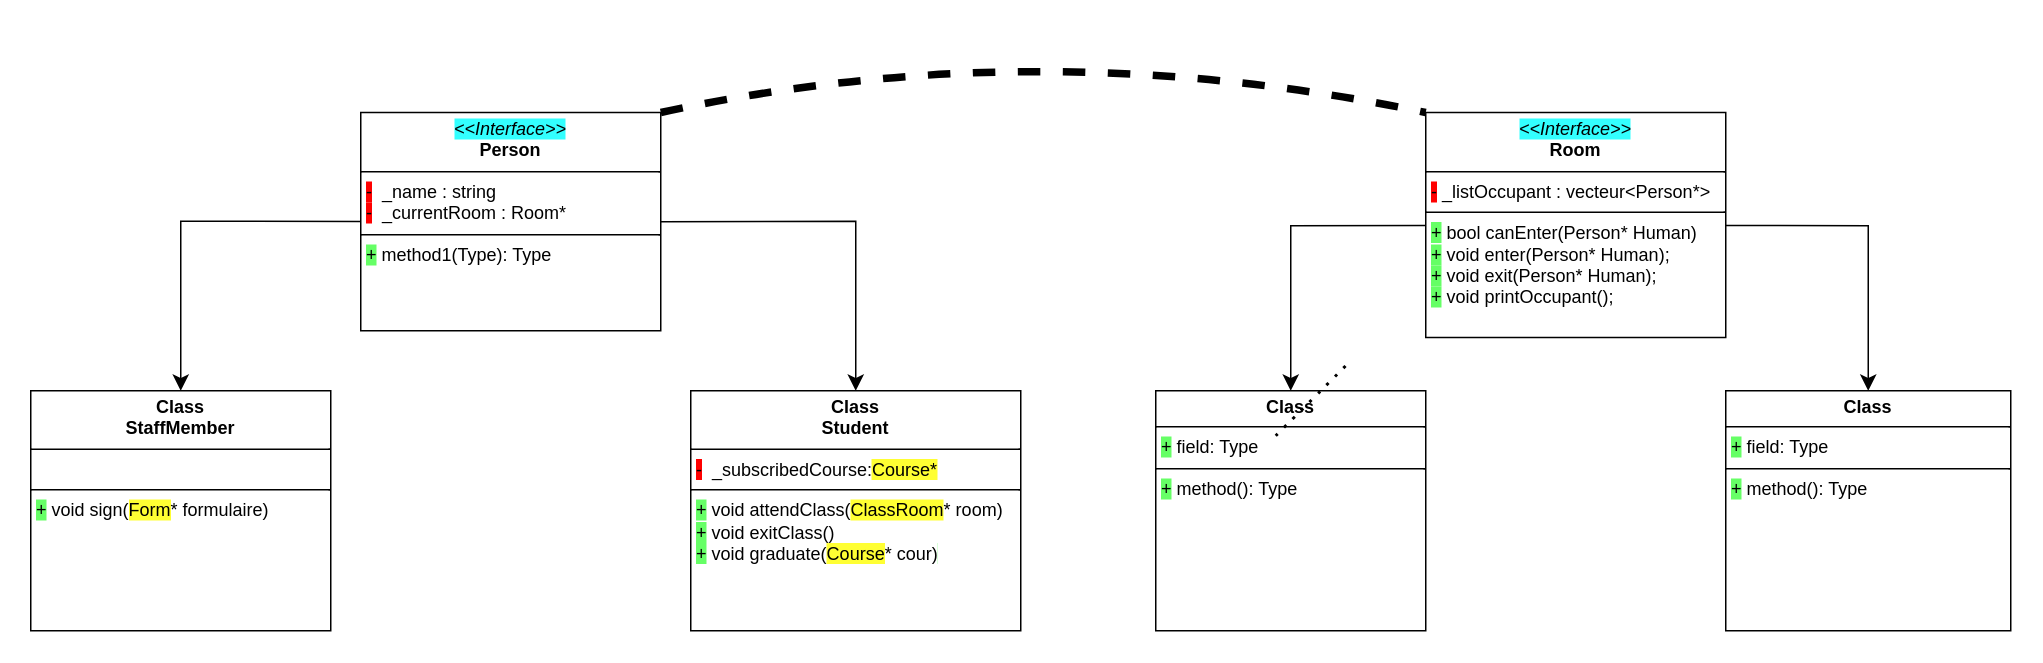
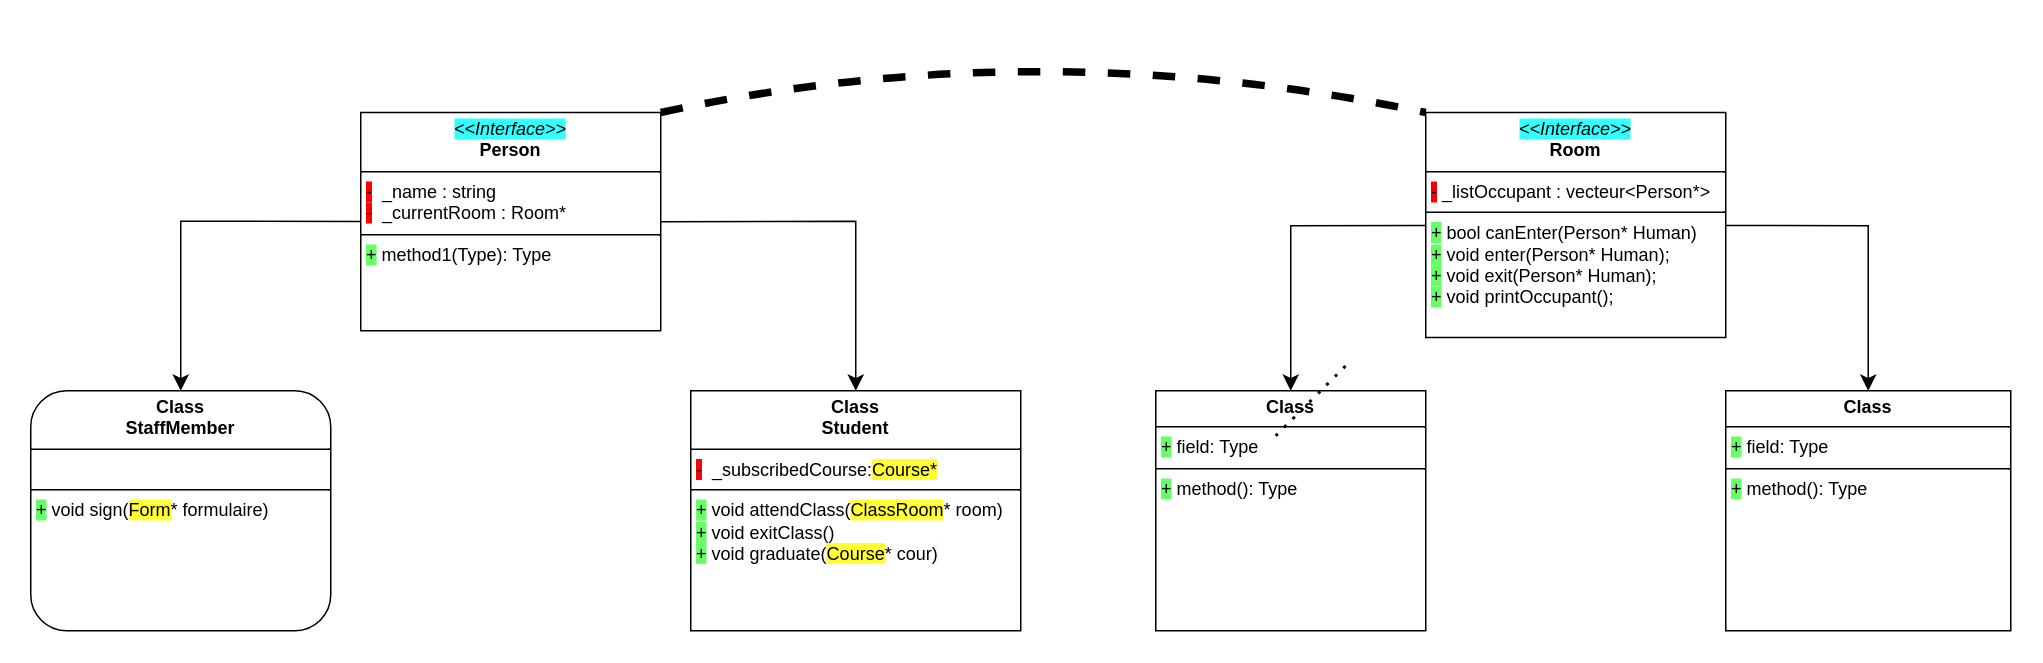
(181, 511) -> (181, 511)
